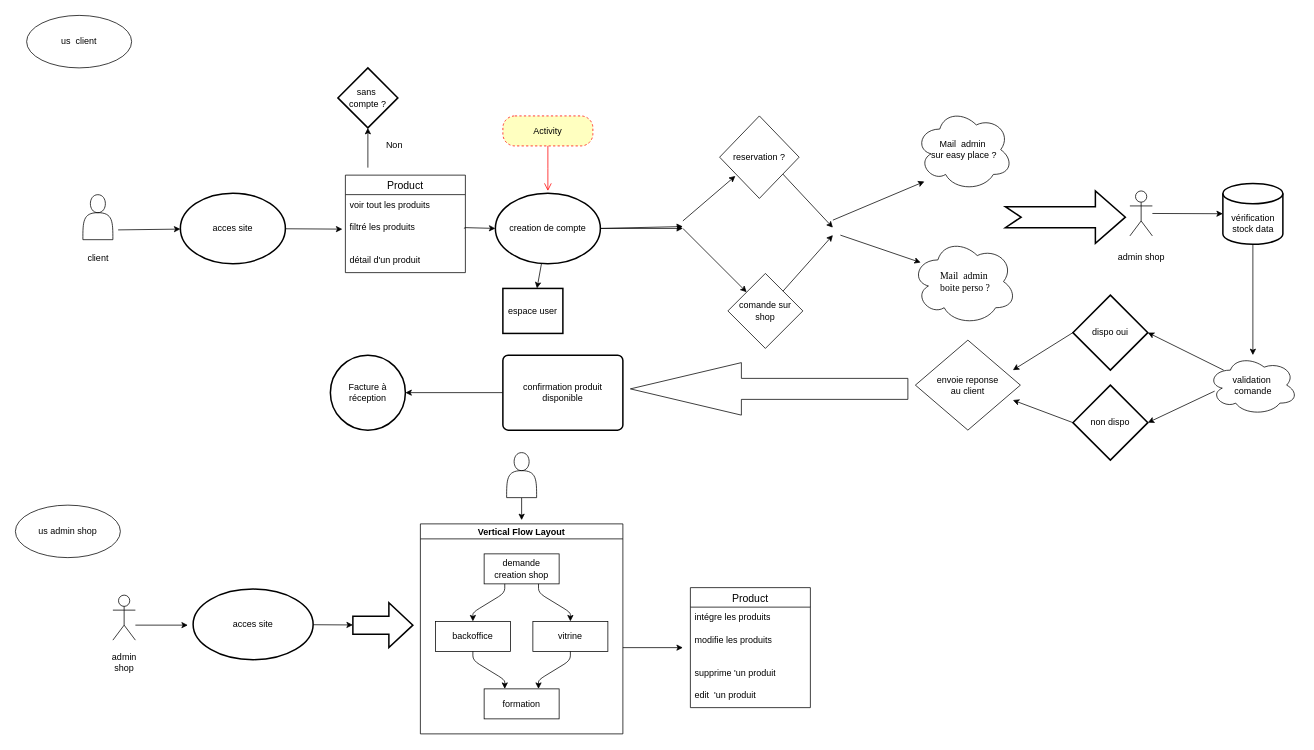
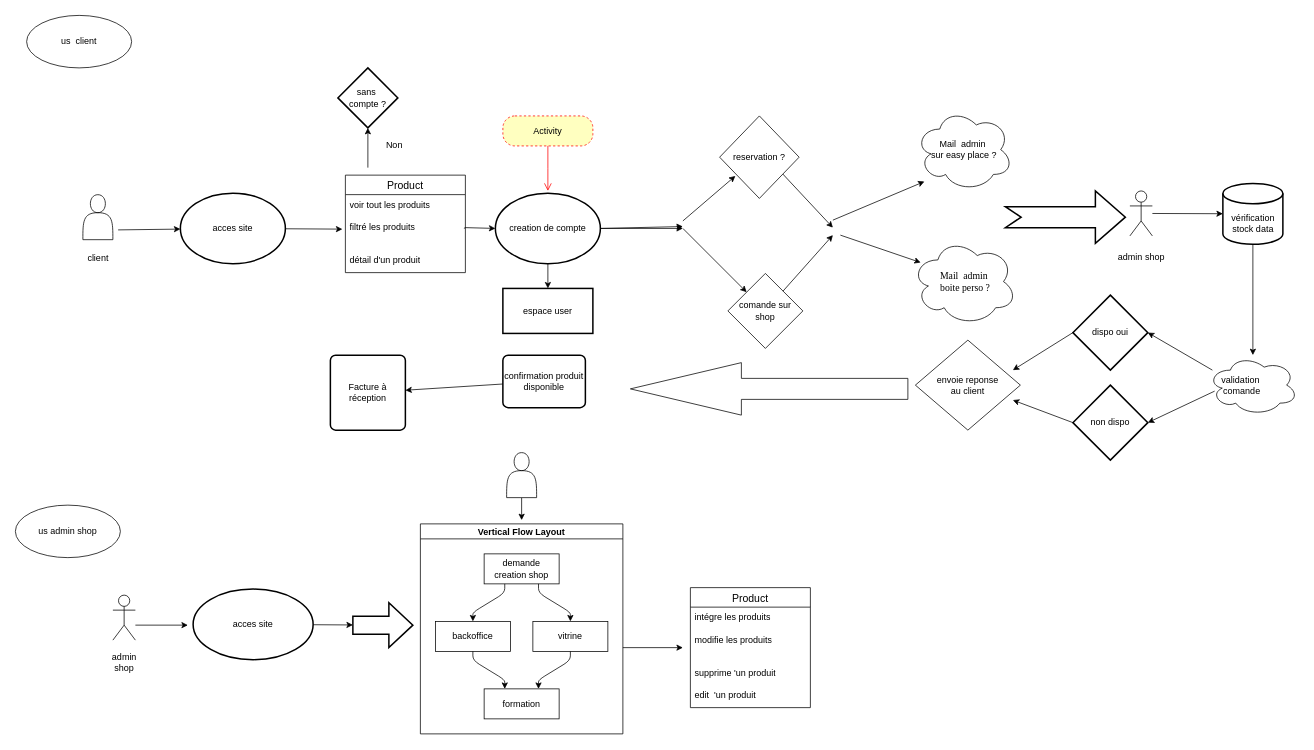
(533, 311) -> (548, 311)
(1253, 385) -> (1242, 385)
(368, 393) -> (368, 393)
(563, 393) -> (544, 381)
